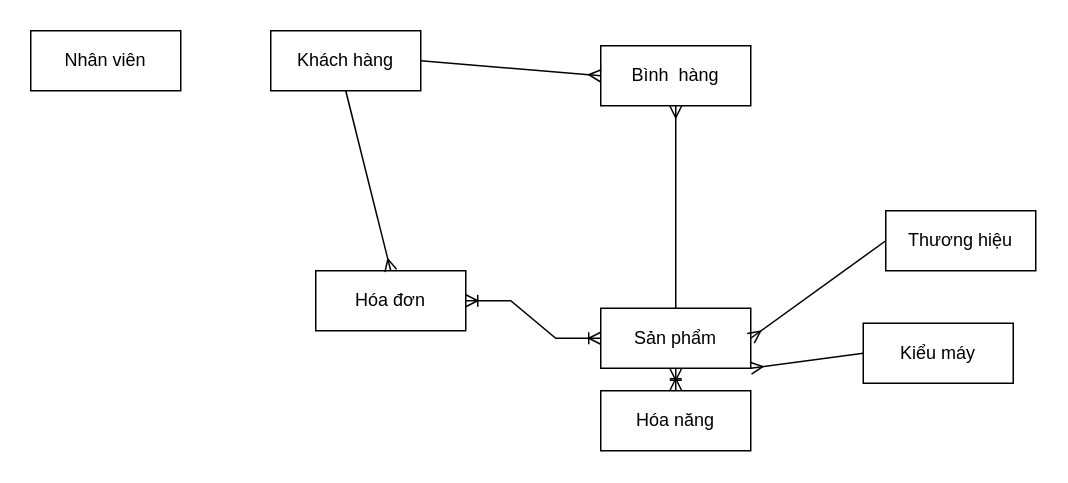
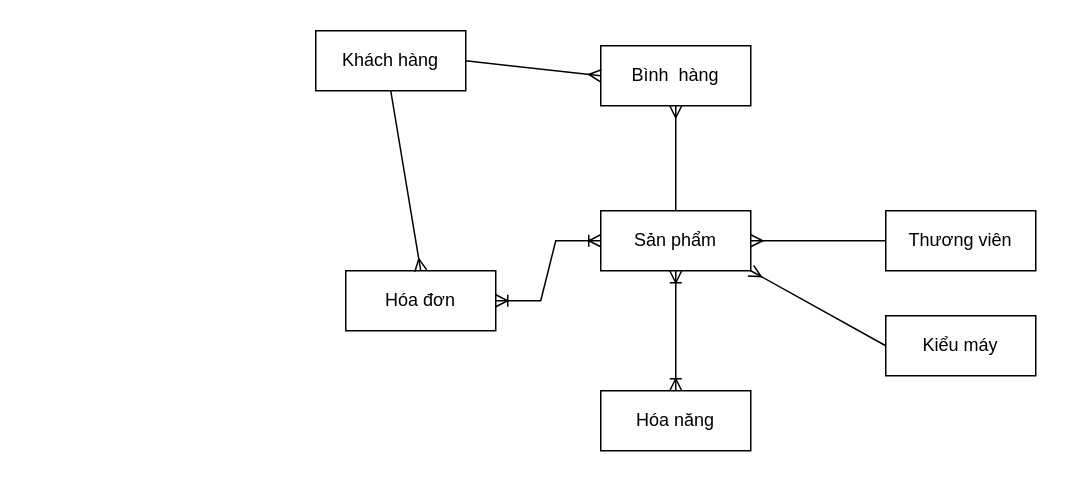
(106, 61) -> none
(346, 61) -> (391, 61)
(961, 241) -> (961, 241)
(391, 301) -> (421, 301)
(676, 338) -> (676, 241)
(938, 353) -> (961, 346)
